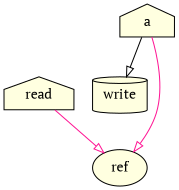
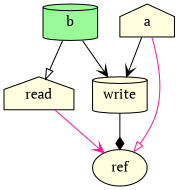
none -> (70, 22)
(136, 52) -> (136, 52)
none -> (120, 125)
(76, 128) -> (76, 128)
